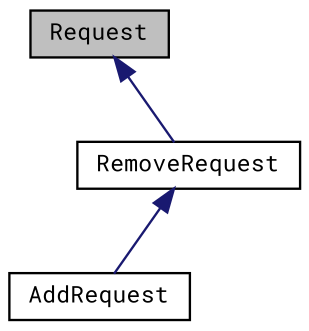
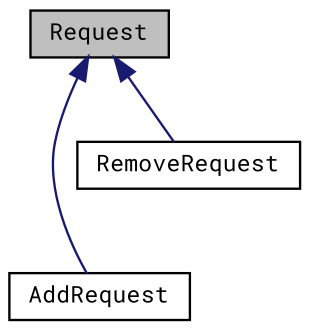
(137, 241) -> (54, 177)
